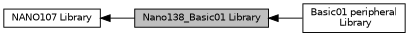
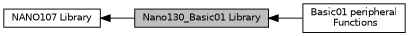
(202, 18) -> (202, 18)
(354, 18) -> (354, 18)
